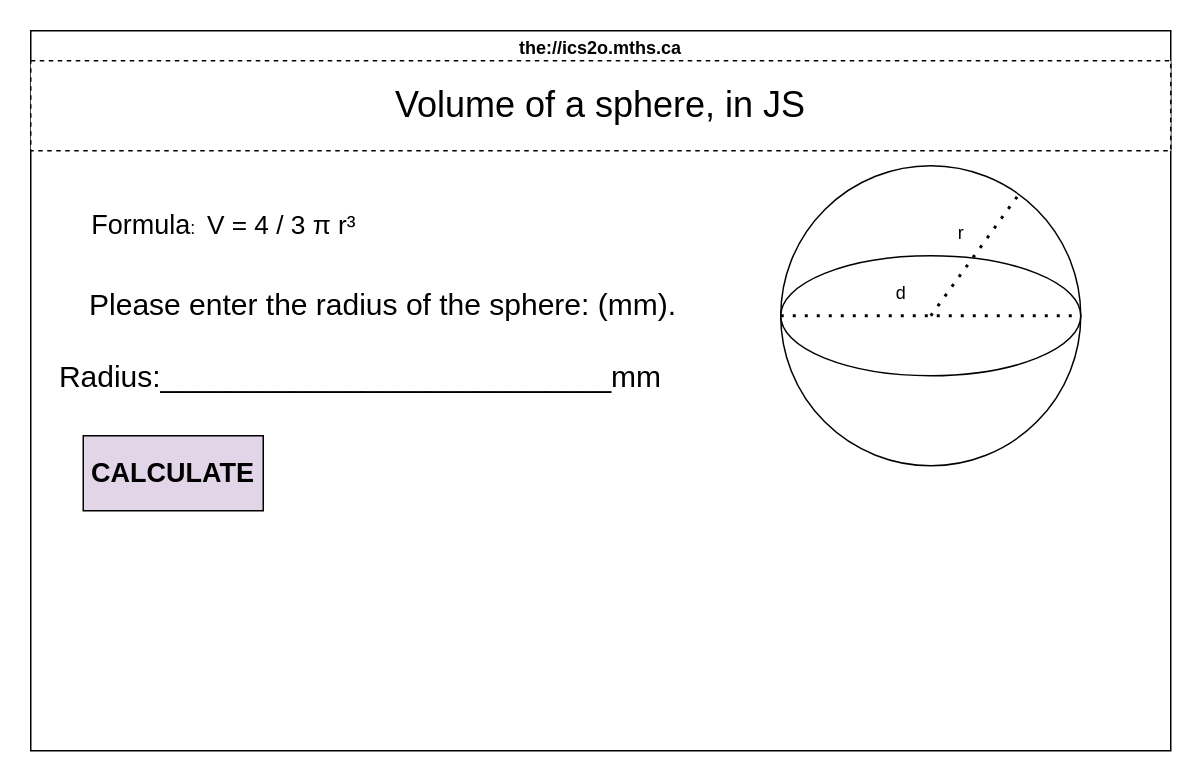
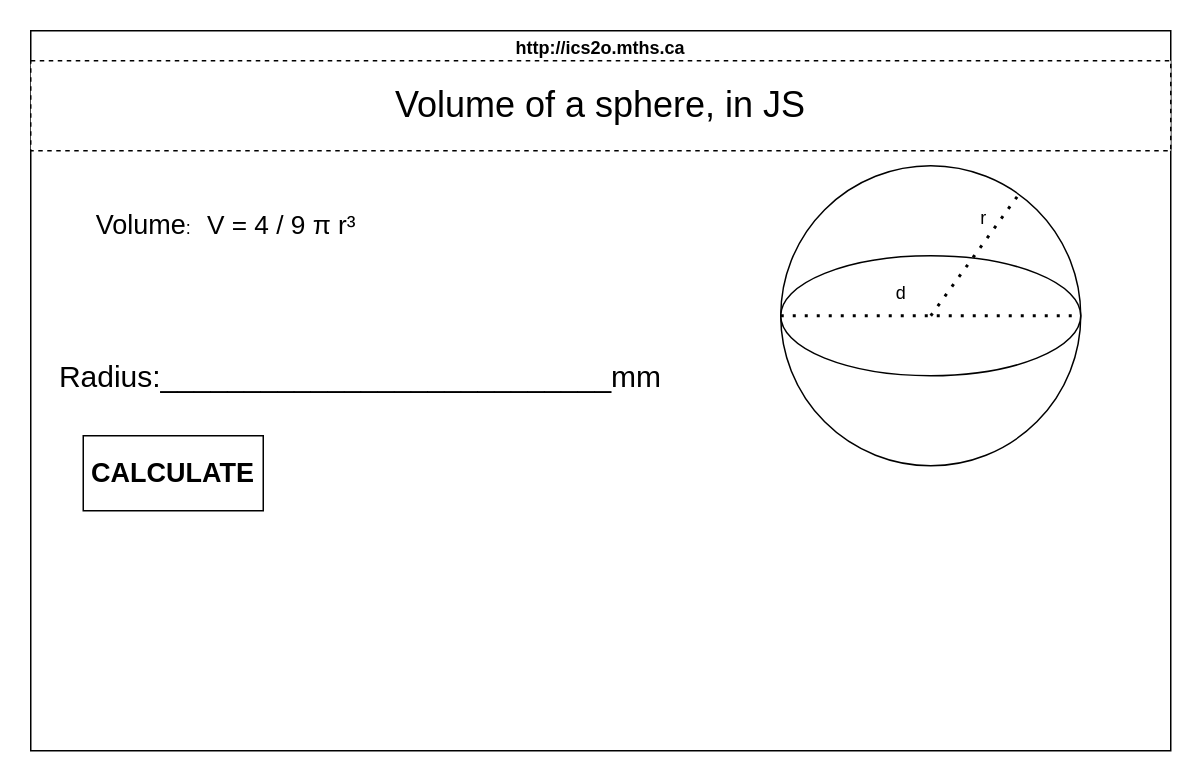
(601, 49) -> (601, 49)
(144, 226) -> (144, 226)
(282, 226) -> (282, 226)
(961, 233) -> (983, 218)
(383, 316) -> none
(173, 473) -> (173, 473)
